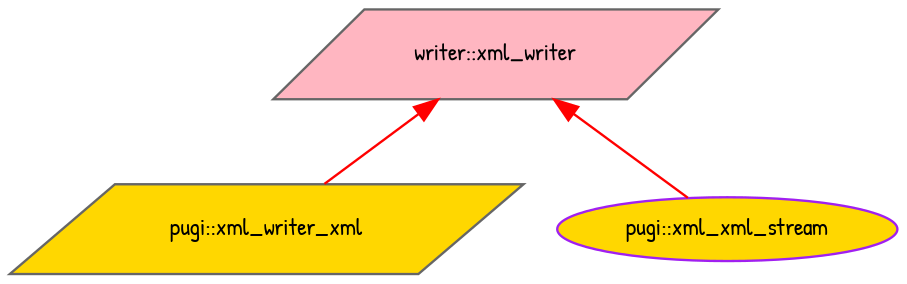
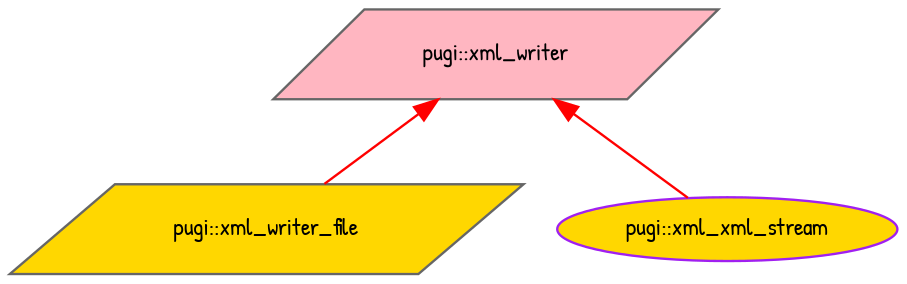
(496, 54) -> (496, 54)
(267, 229) -> (267, 229)
